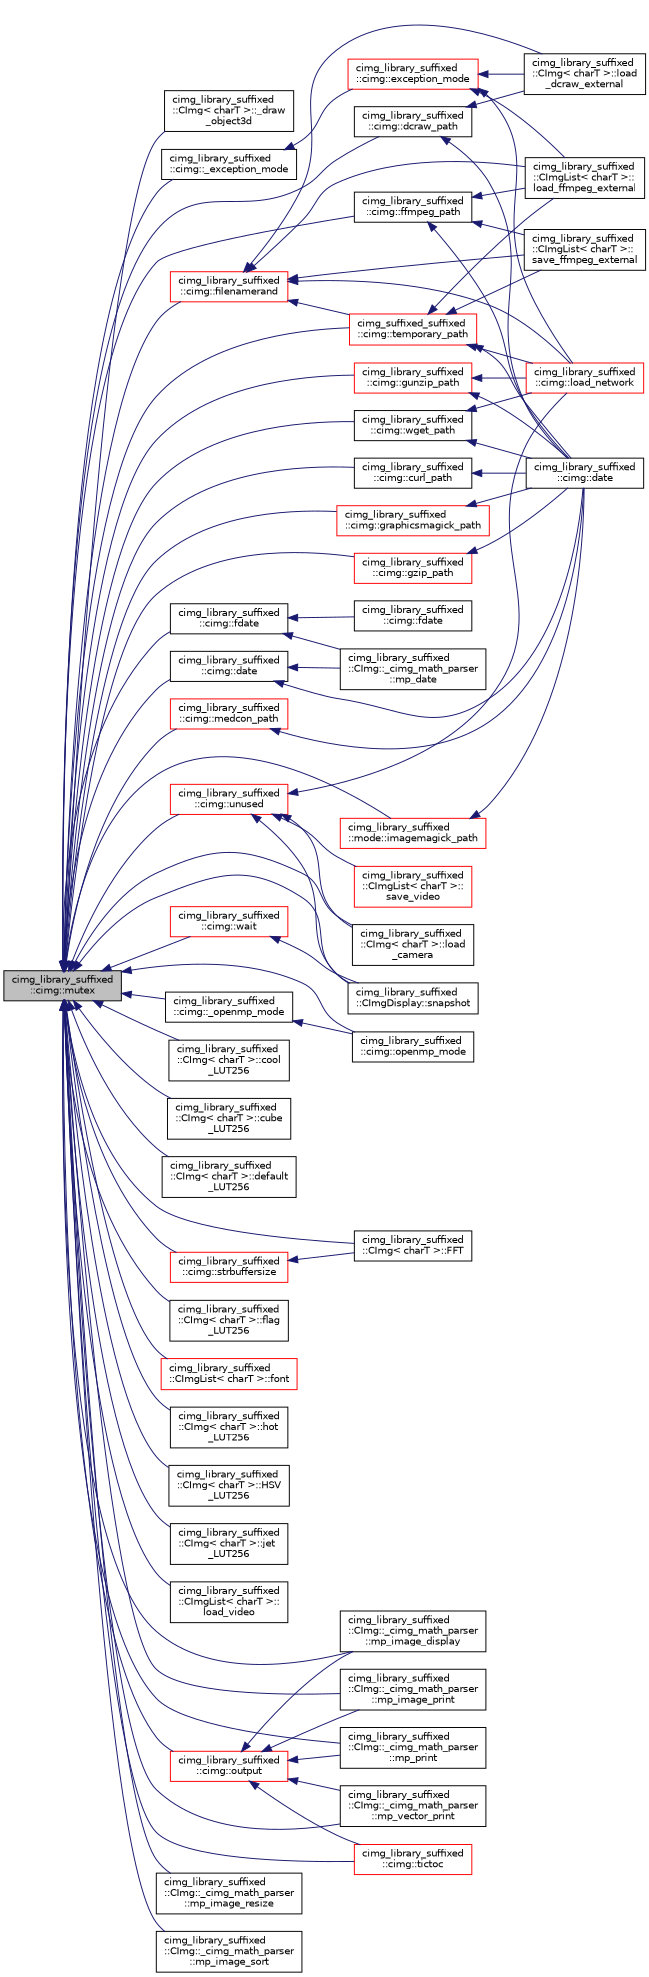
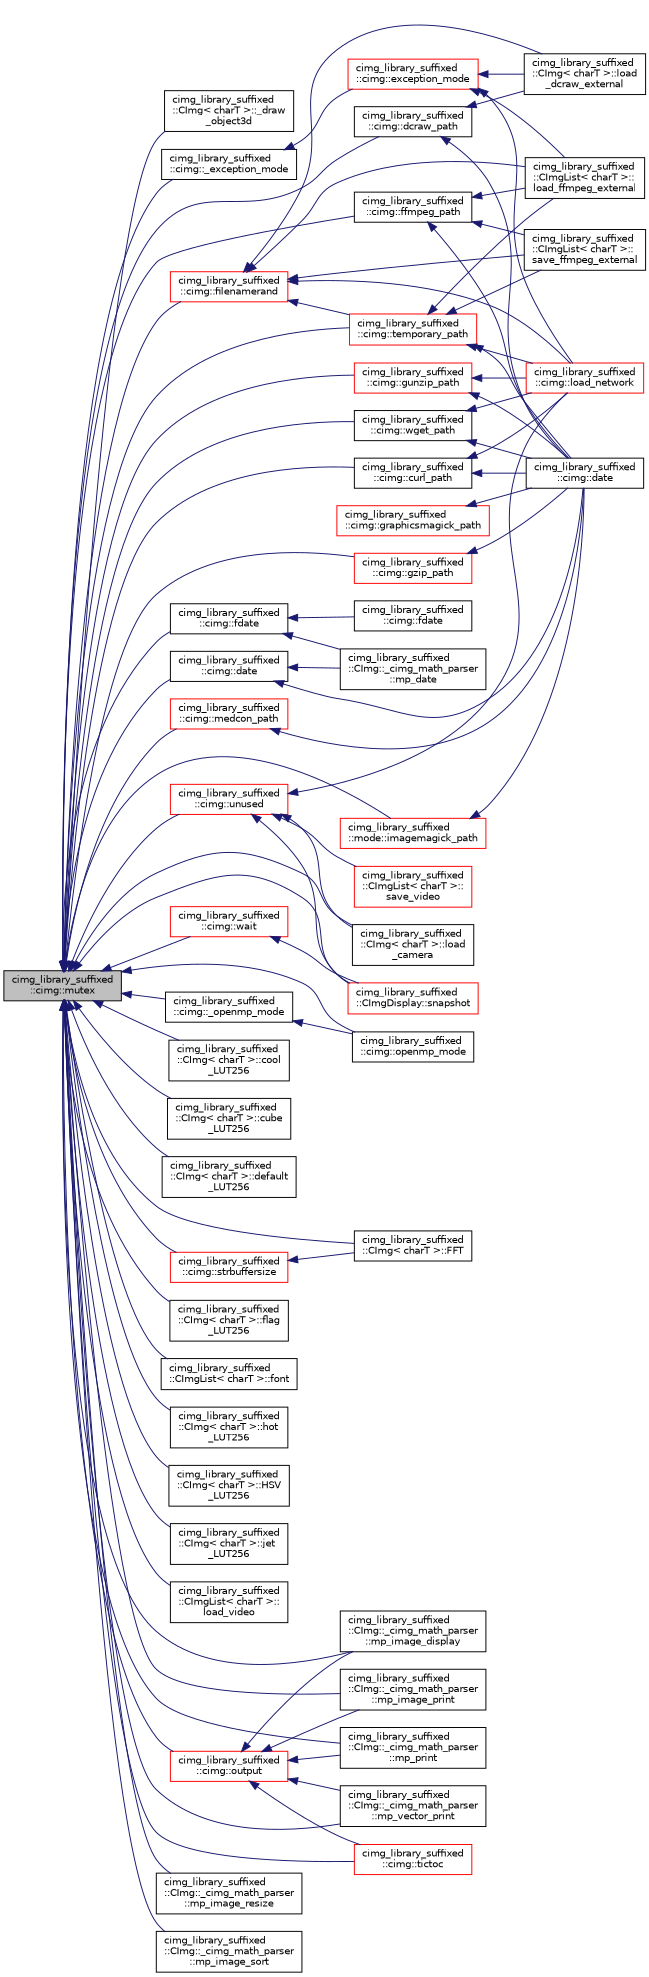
(413, 330) -> (413, 330)
none -> (522, 429)
(111, 662) -> none
(413, 998) -> (413, 998)
(229, 1374) -> (229, 1374)
